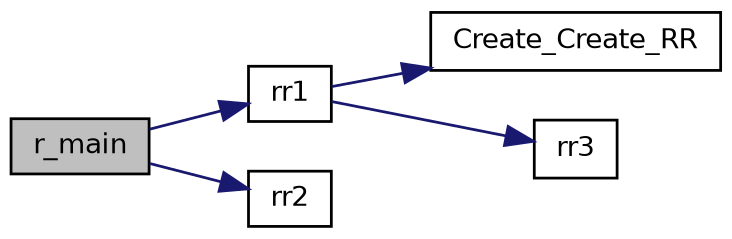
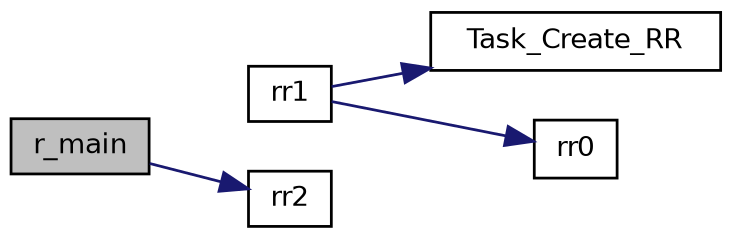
(576, 41) -> (576, 41)
(185, 120) -> none
(576, 149) -> (576, 149)
